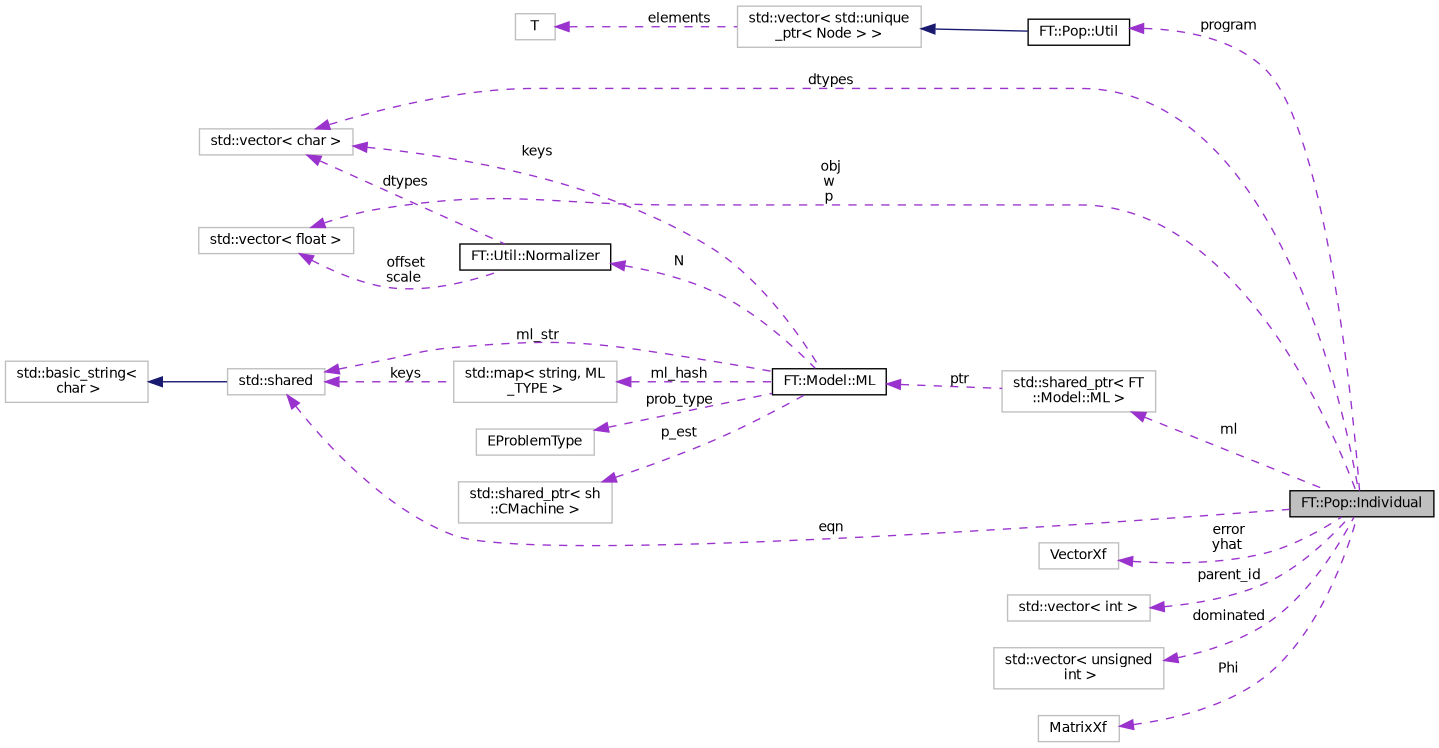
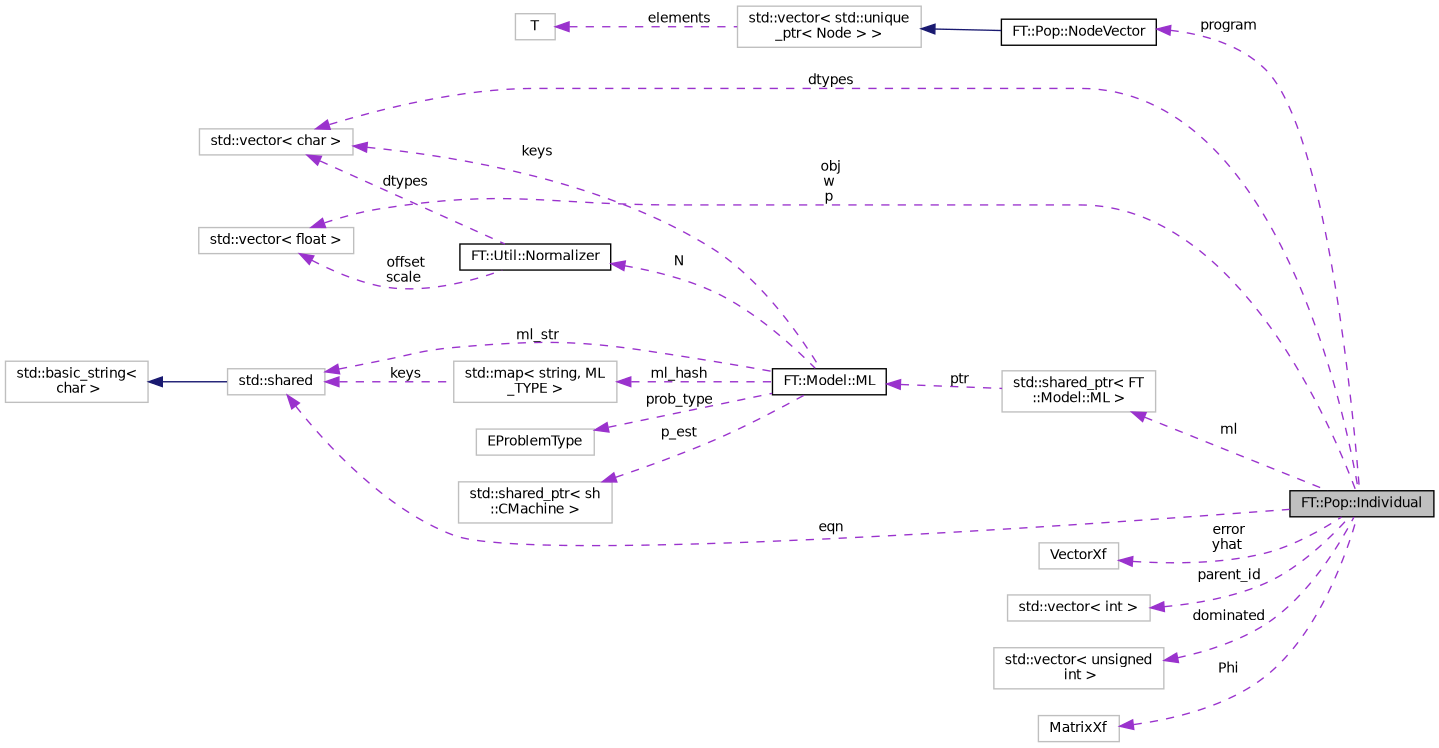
(1079, 32) -> (1079, 32)
